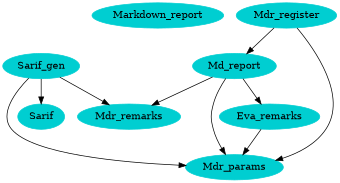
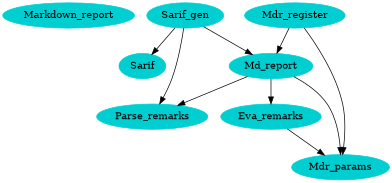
(129, 117) -> (152, 117)
(64, 152) -> (225, 39)
